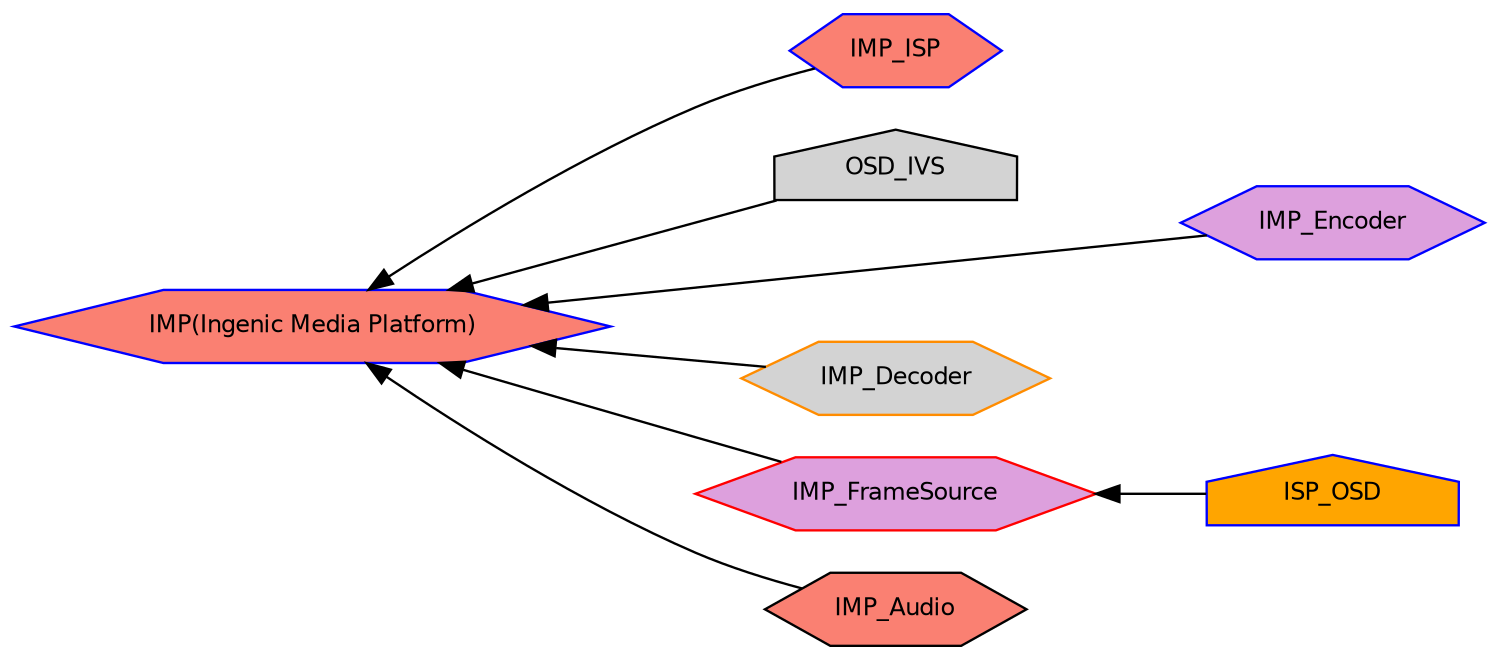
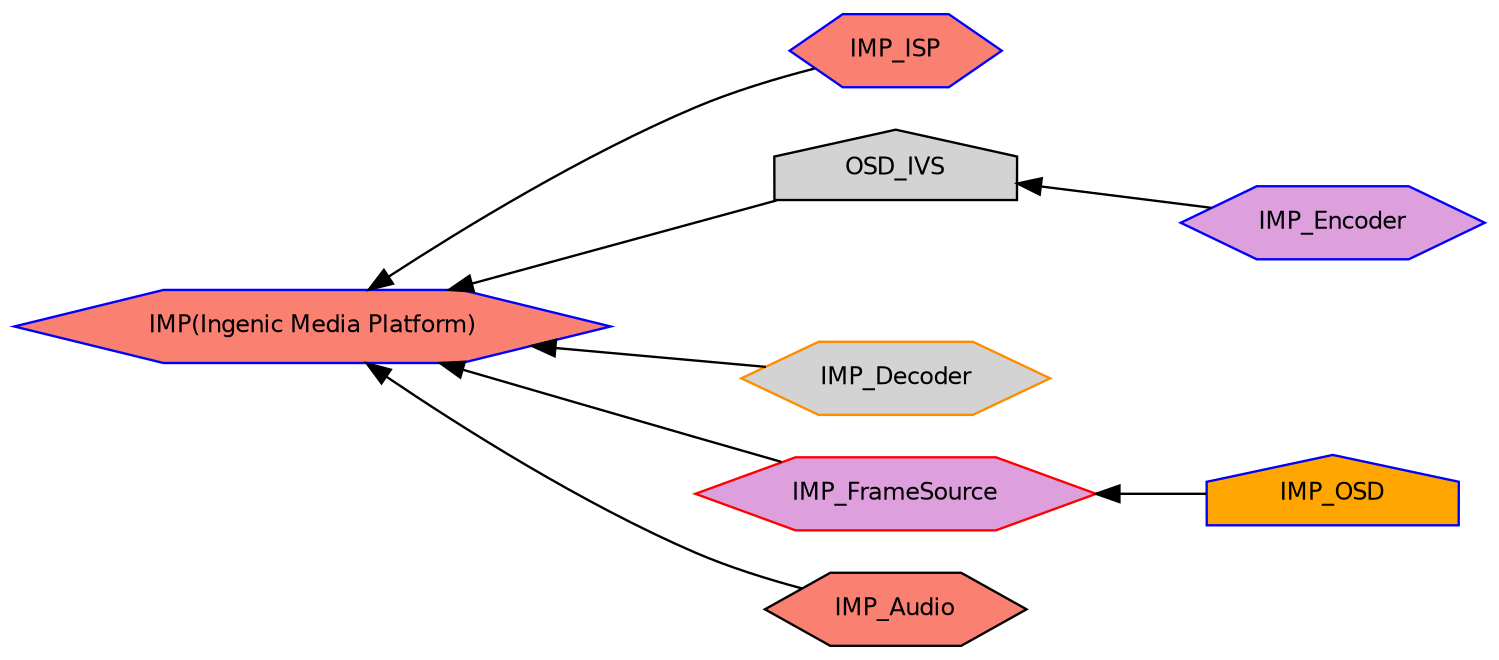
(877, 269) -> (1126, 197)
(1333, 494) -> (1333, 494)
